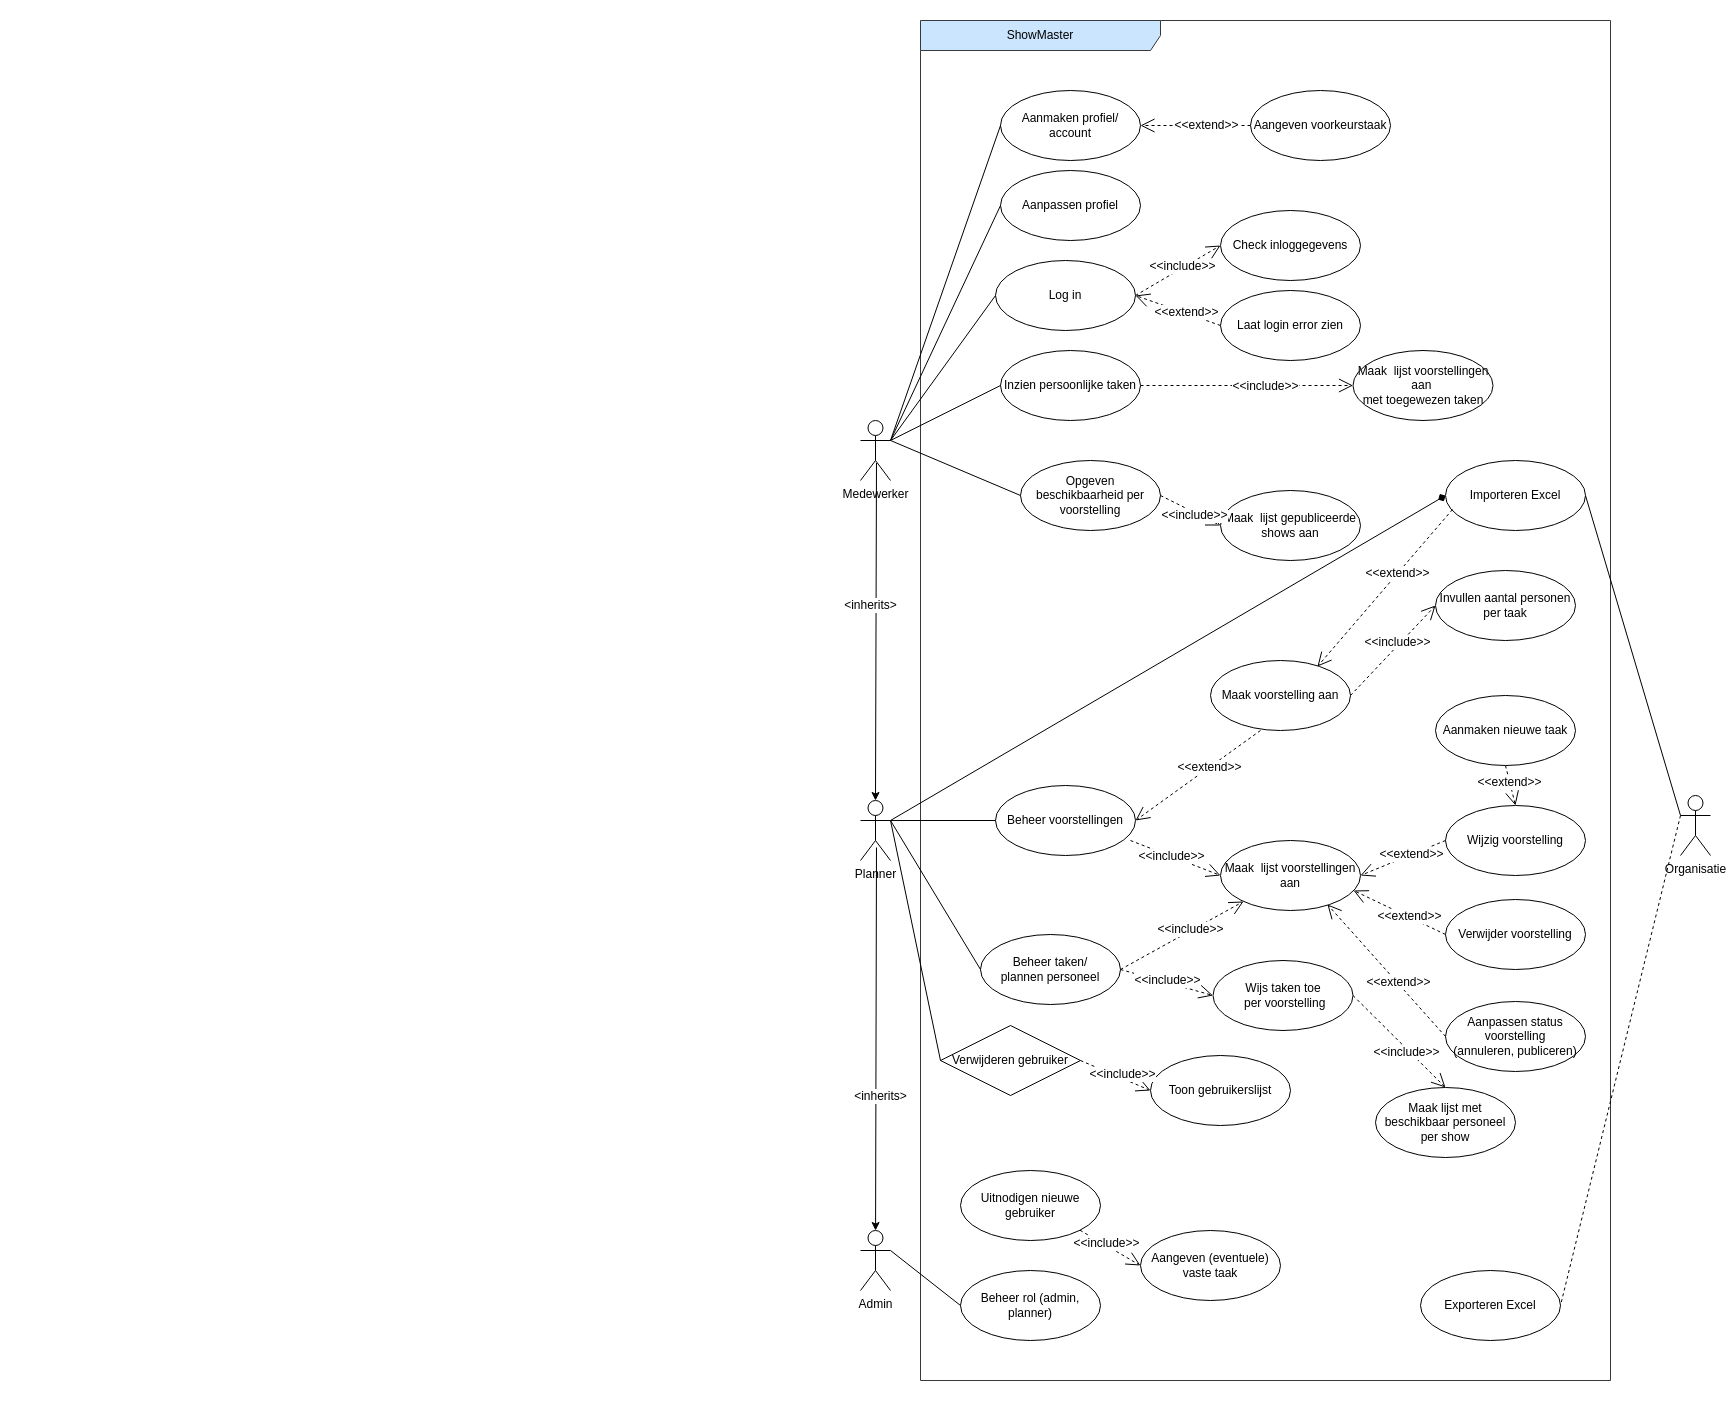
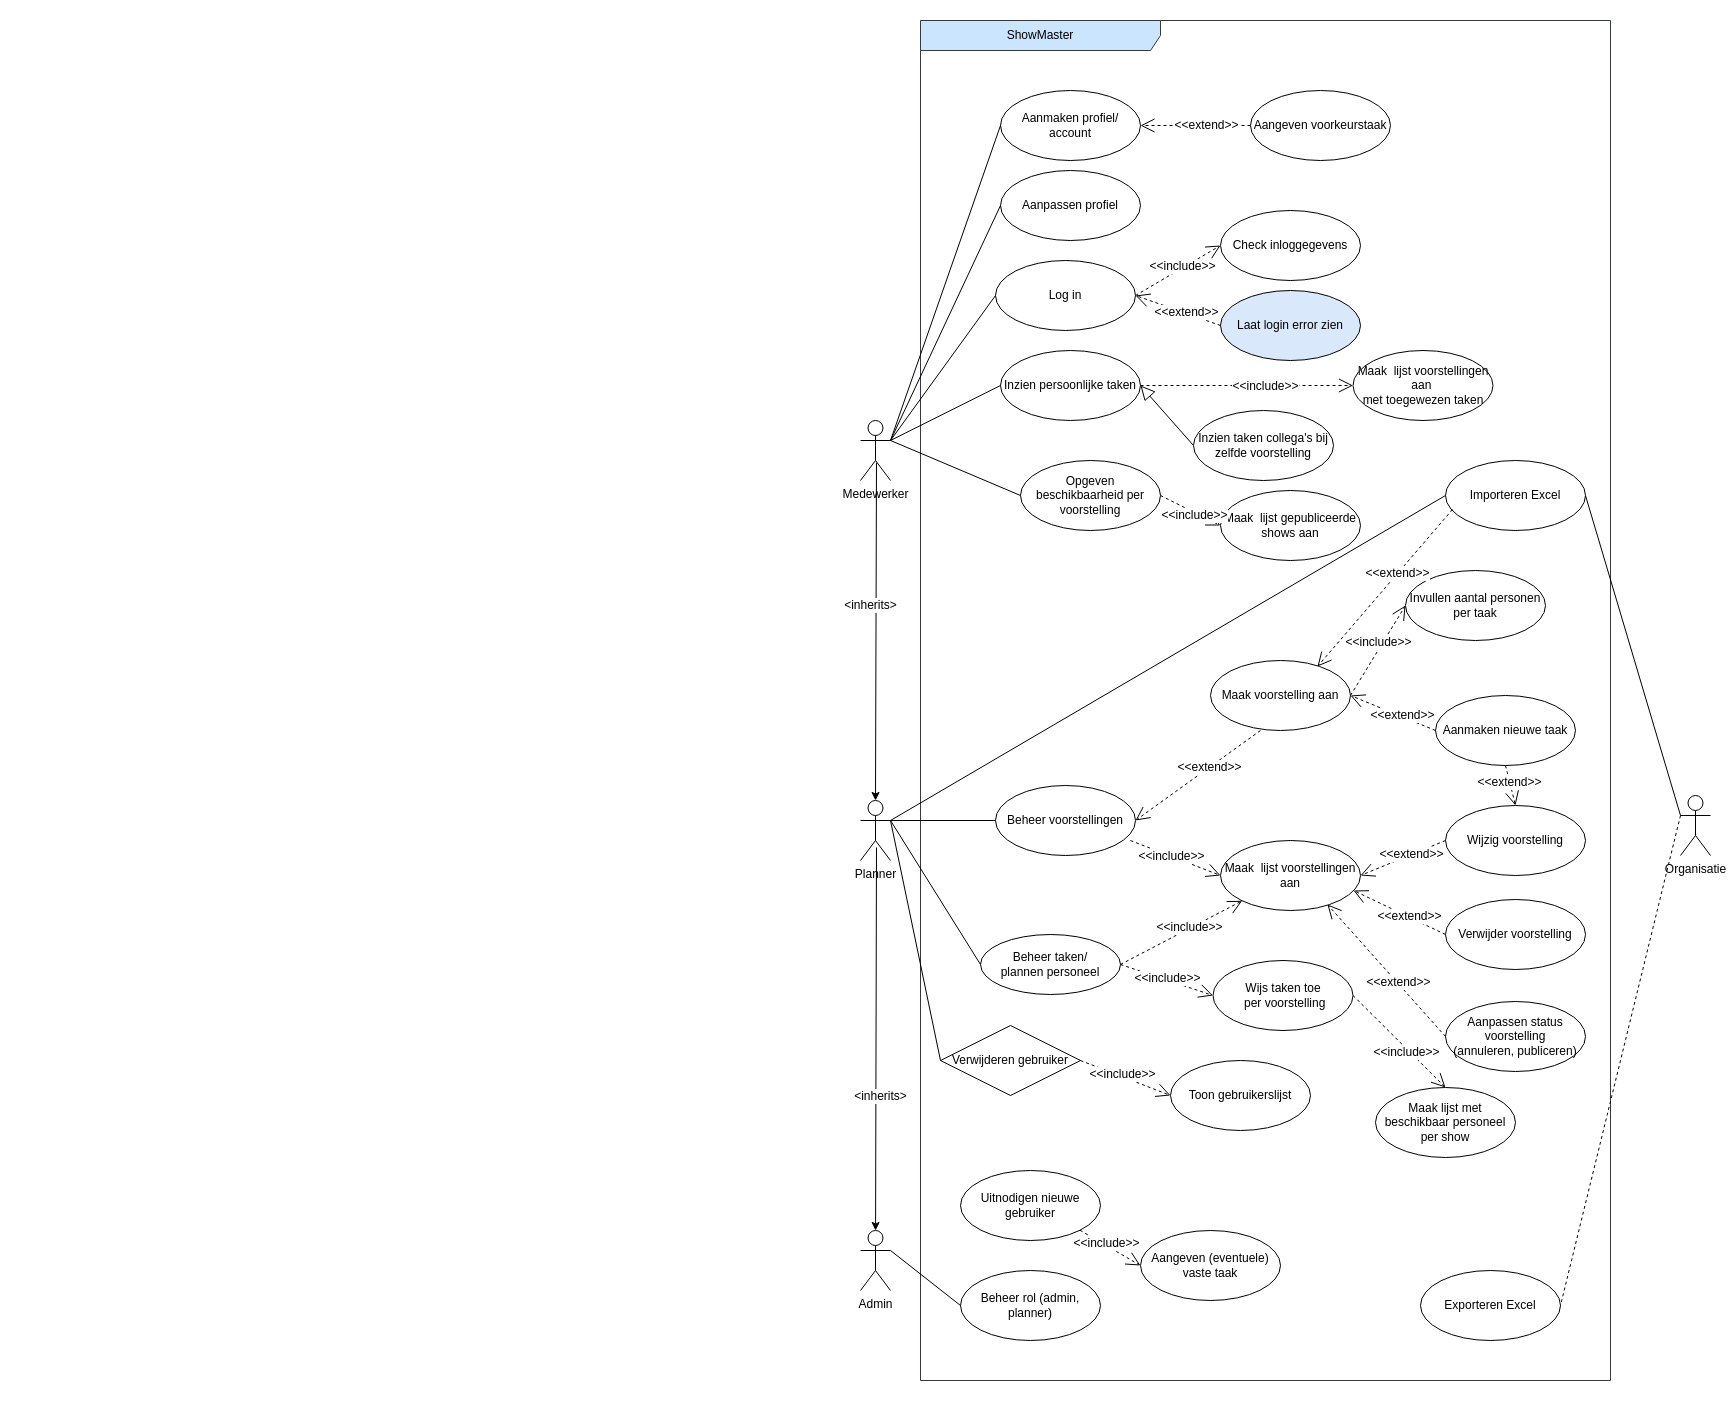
(1291, 326) -> (1291, 326)
none -> (1171, 420)
none -> (1264, 446)
(1438, 500) -> (1441, 498)
(1506, 606) -> (1476, 606)
none -> (1395, 714)
(1051, 970) -> (1051, 965)
(1221, 1091) -> (1241, 1096)
